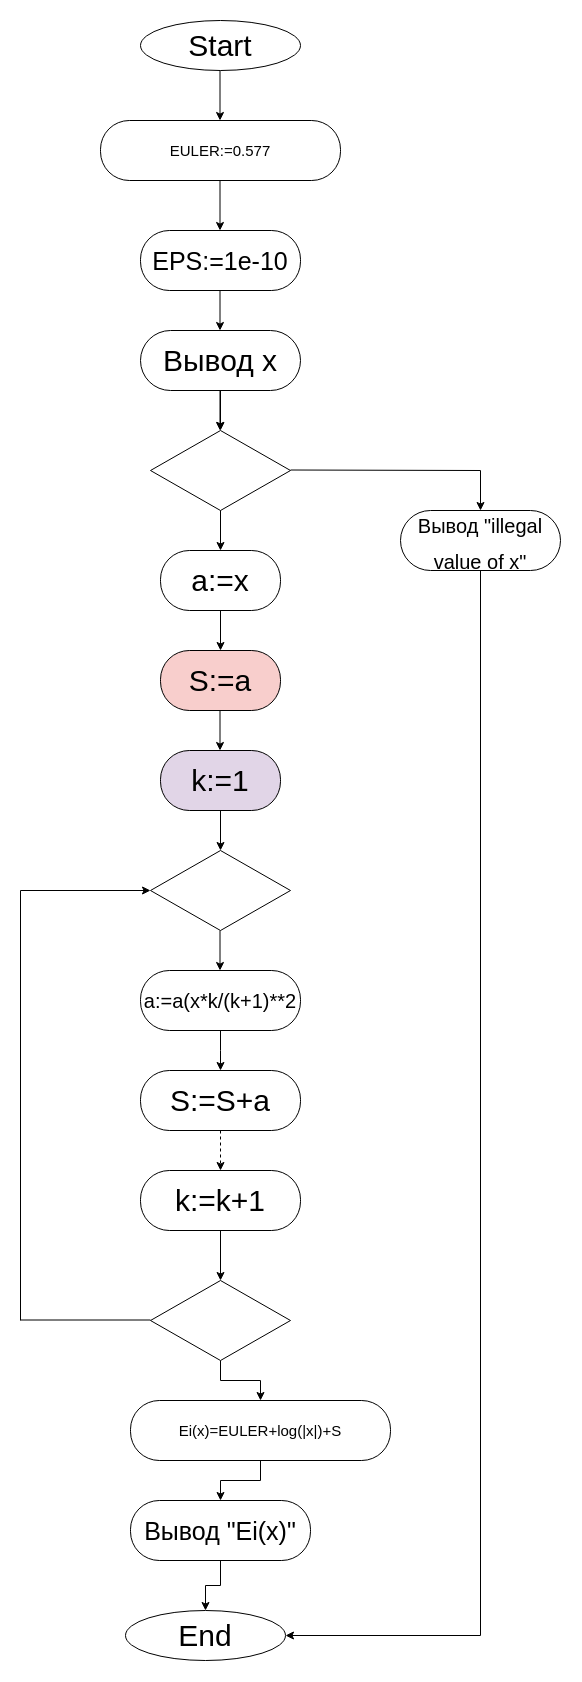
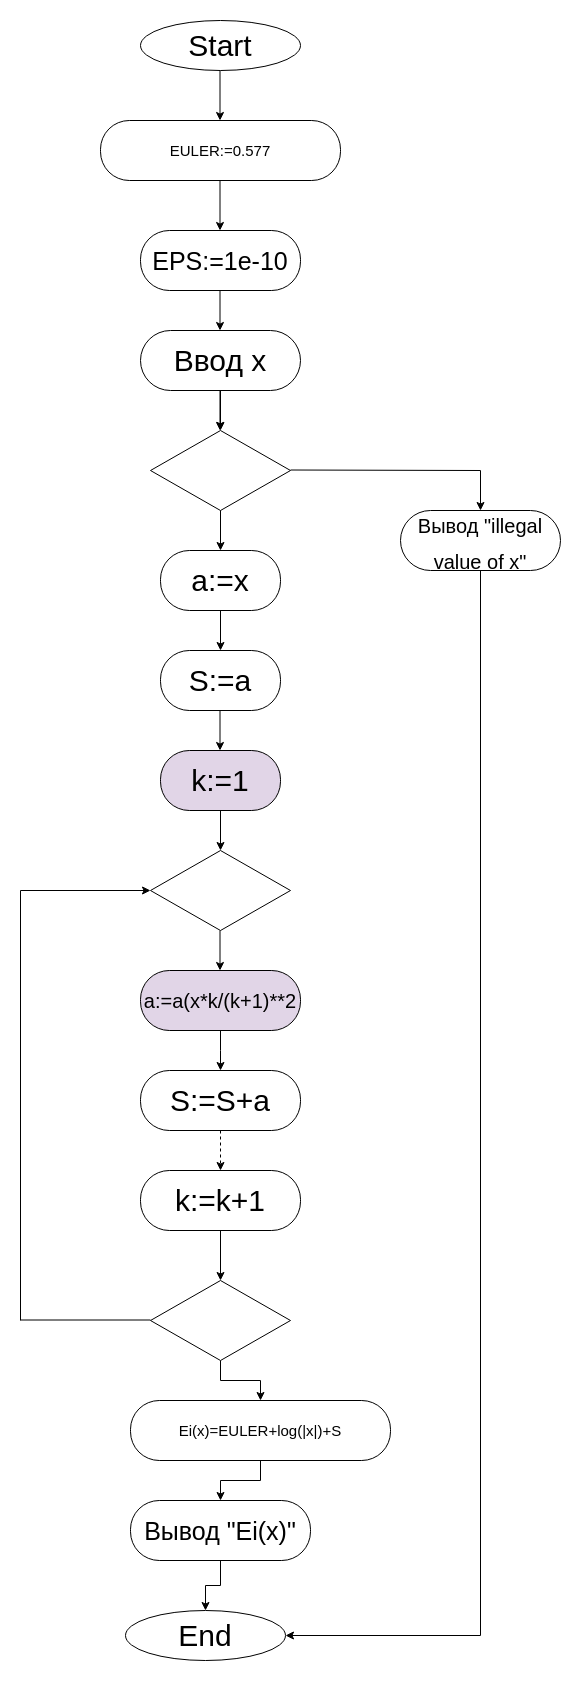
(221, 361) -> (221, 361)
(221, 681) -> (221, 681)
(221, 1001) -> (221, 1001)
